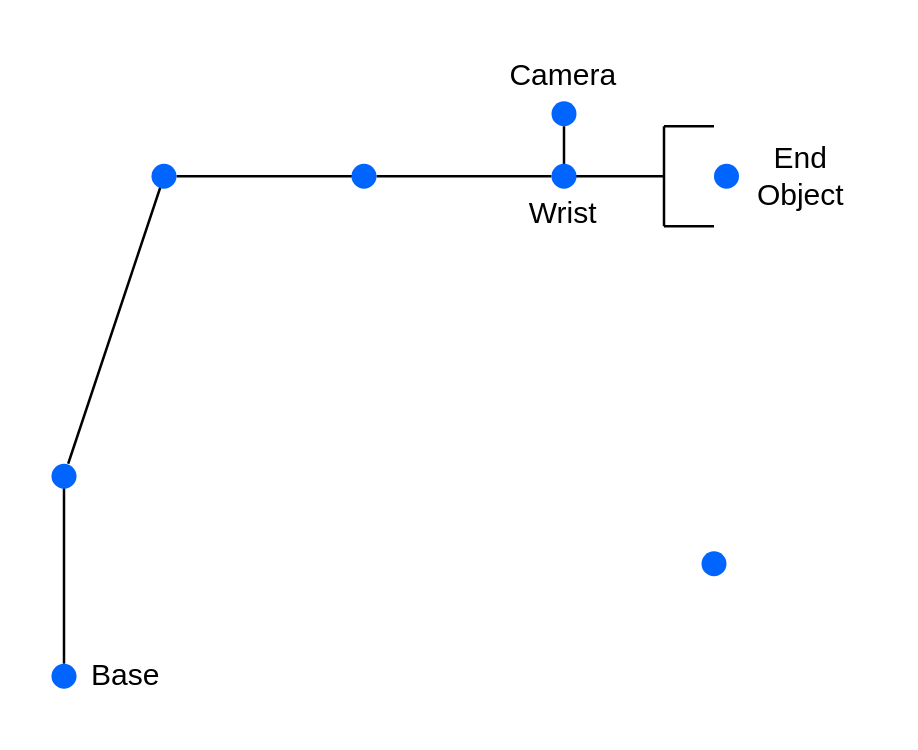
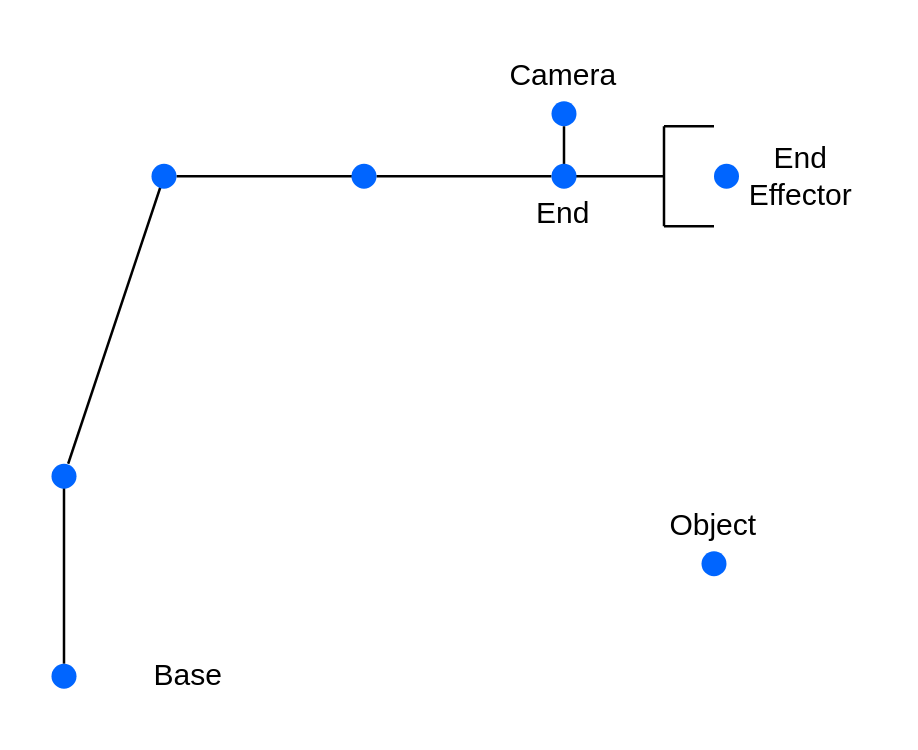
(801, 176) -> (801, 176)
(564, 214) -> (564, 214)
none -> (714, 526)
(126, 676) -> (189, 676)
